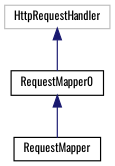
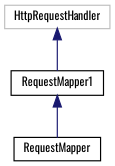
(57, 83) -> (57, 83)
